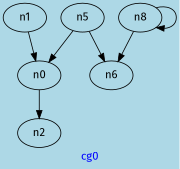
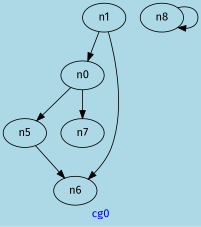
(63, 43) -> (57, 101)
(128, 43) -> (118, 105)
(39, 133) -> (83, 133)
